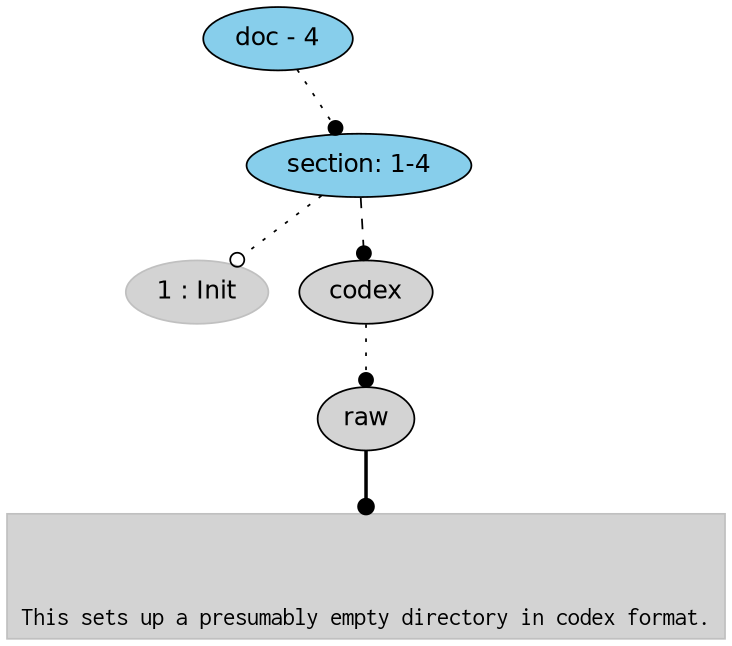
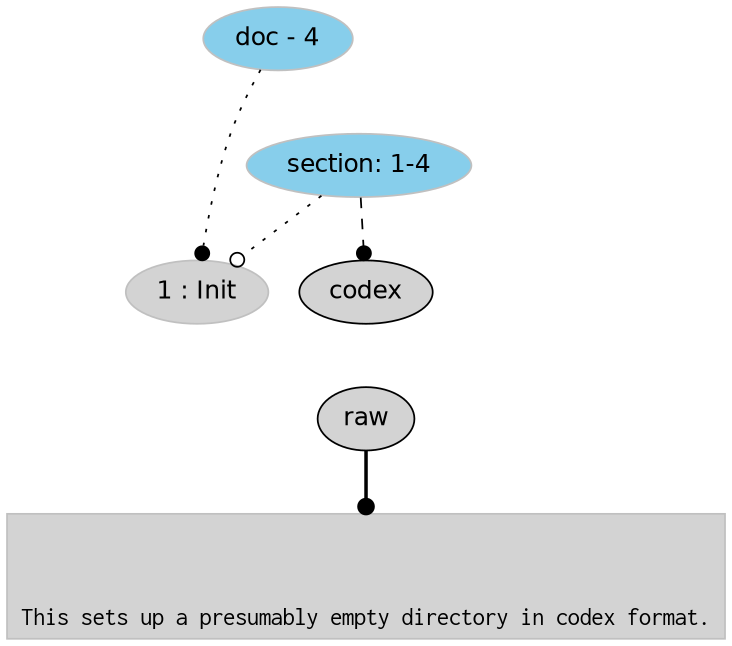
(278, 39) -> (278, 39)
(314, 96) -> (224, 155)
(359, 165) -> (359, 165)
(366, 349) -> none
